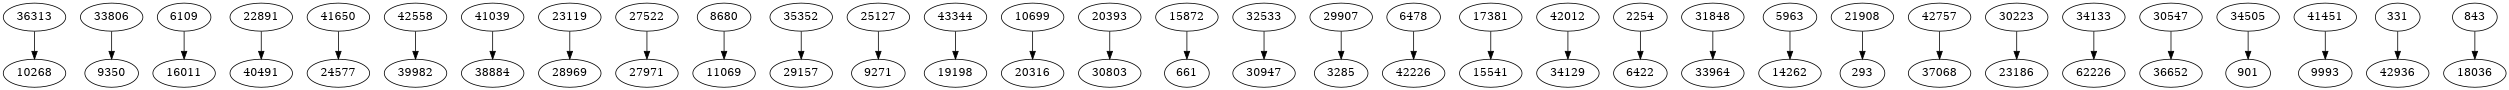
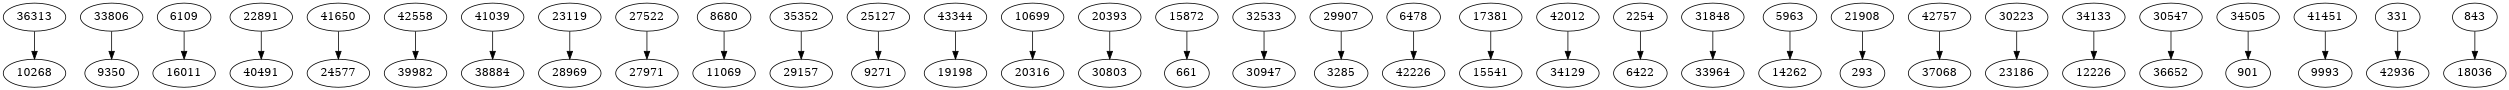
(2094, 73) -> (2094, 73)
